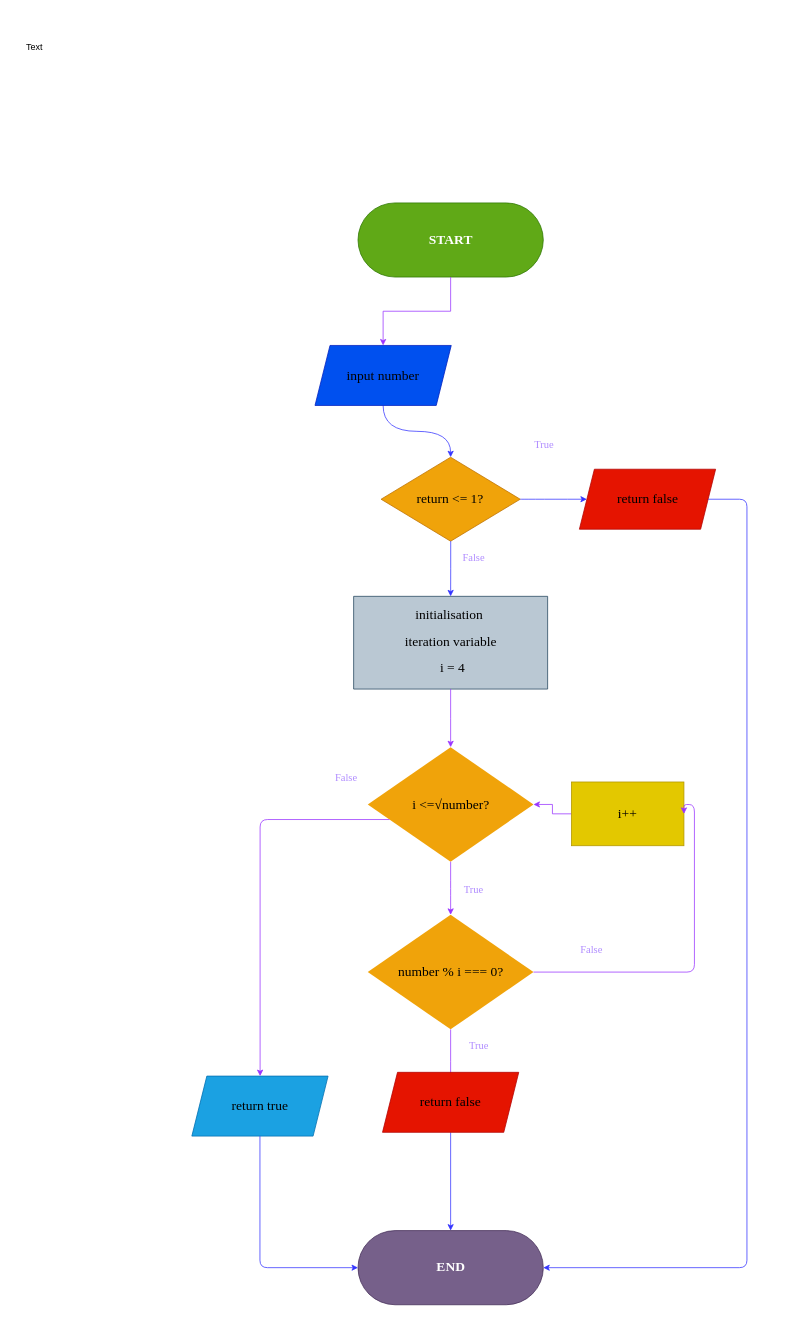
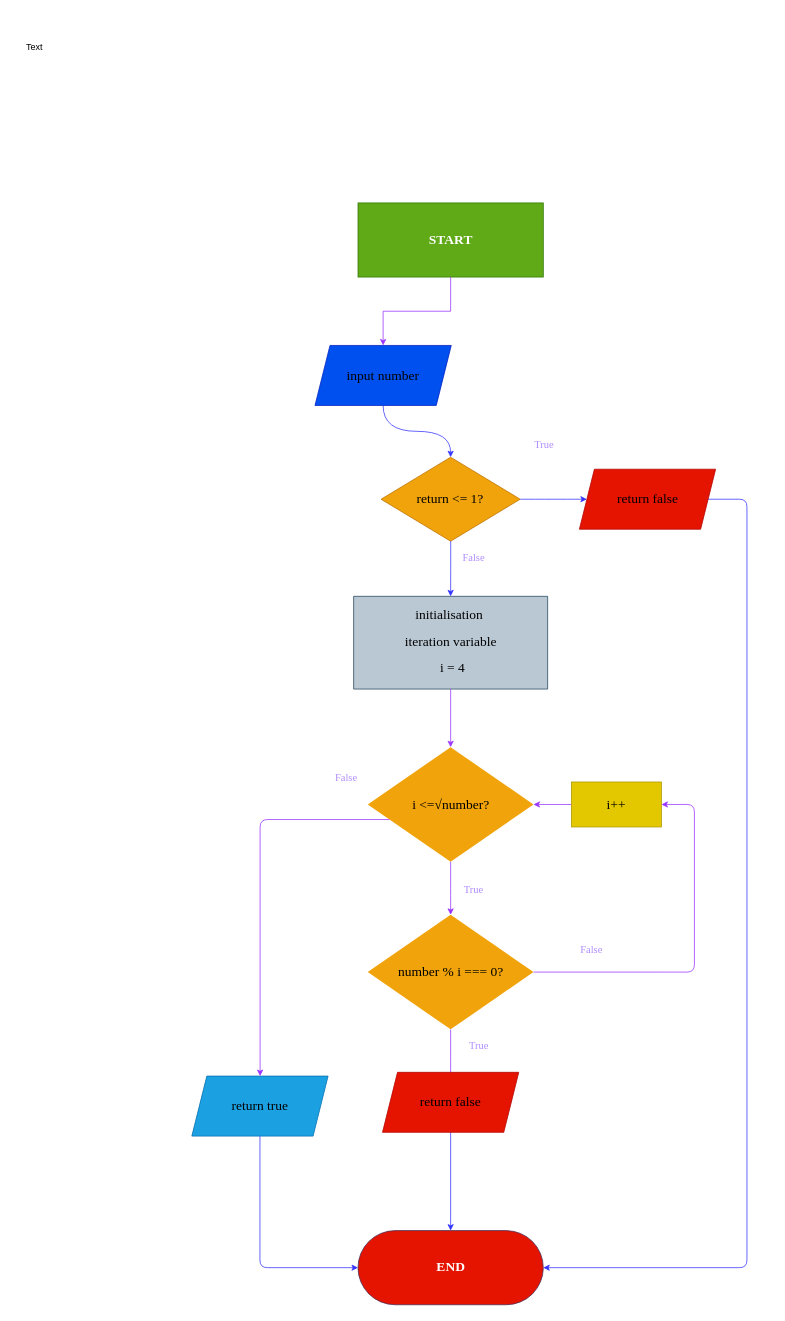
(450, 240) -> (450, 240)
(627, 814) -> (616, 804)
(450, 1267) -> (450, 1267)
